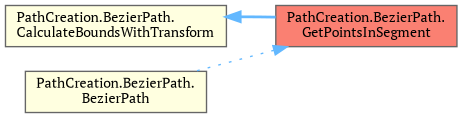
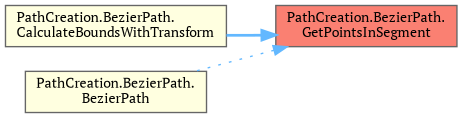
(258, 17) -> (244, 35)
